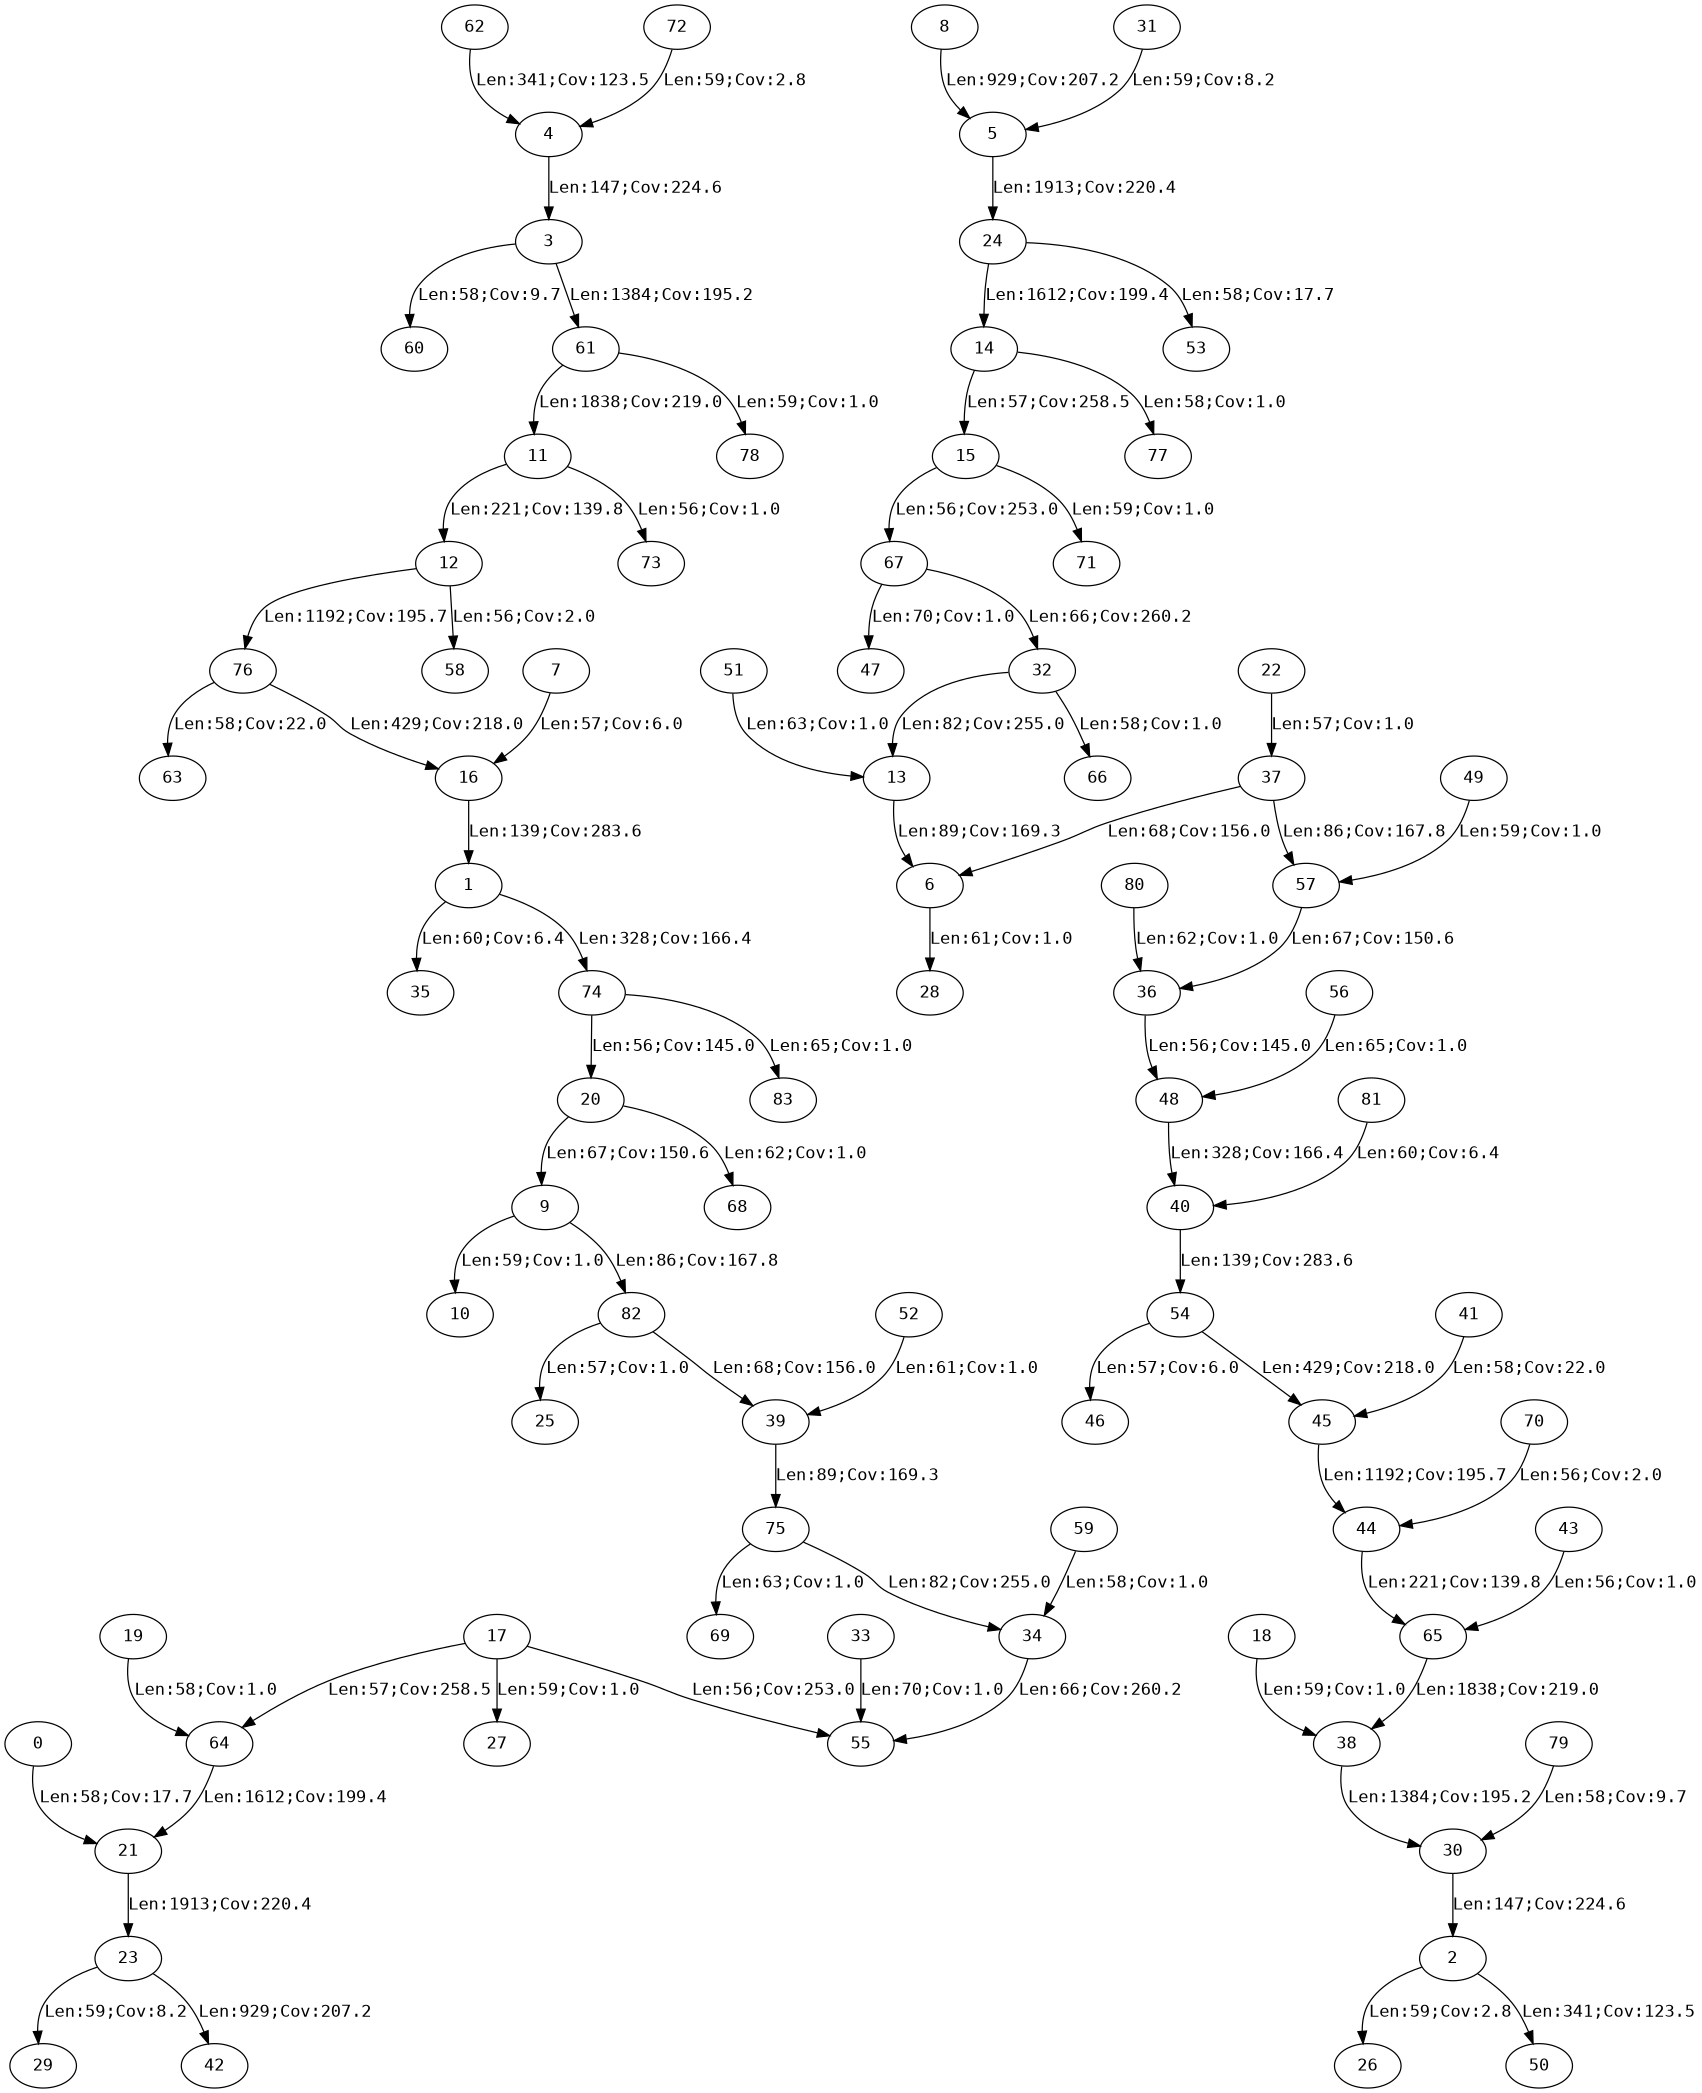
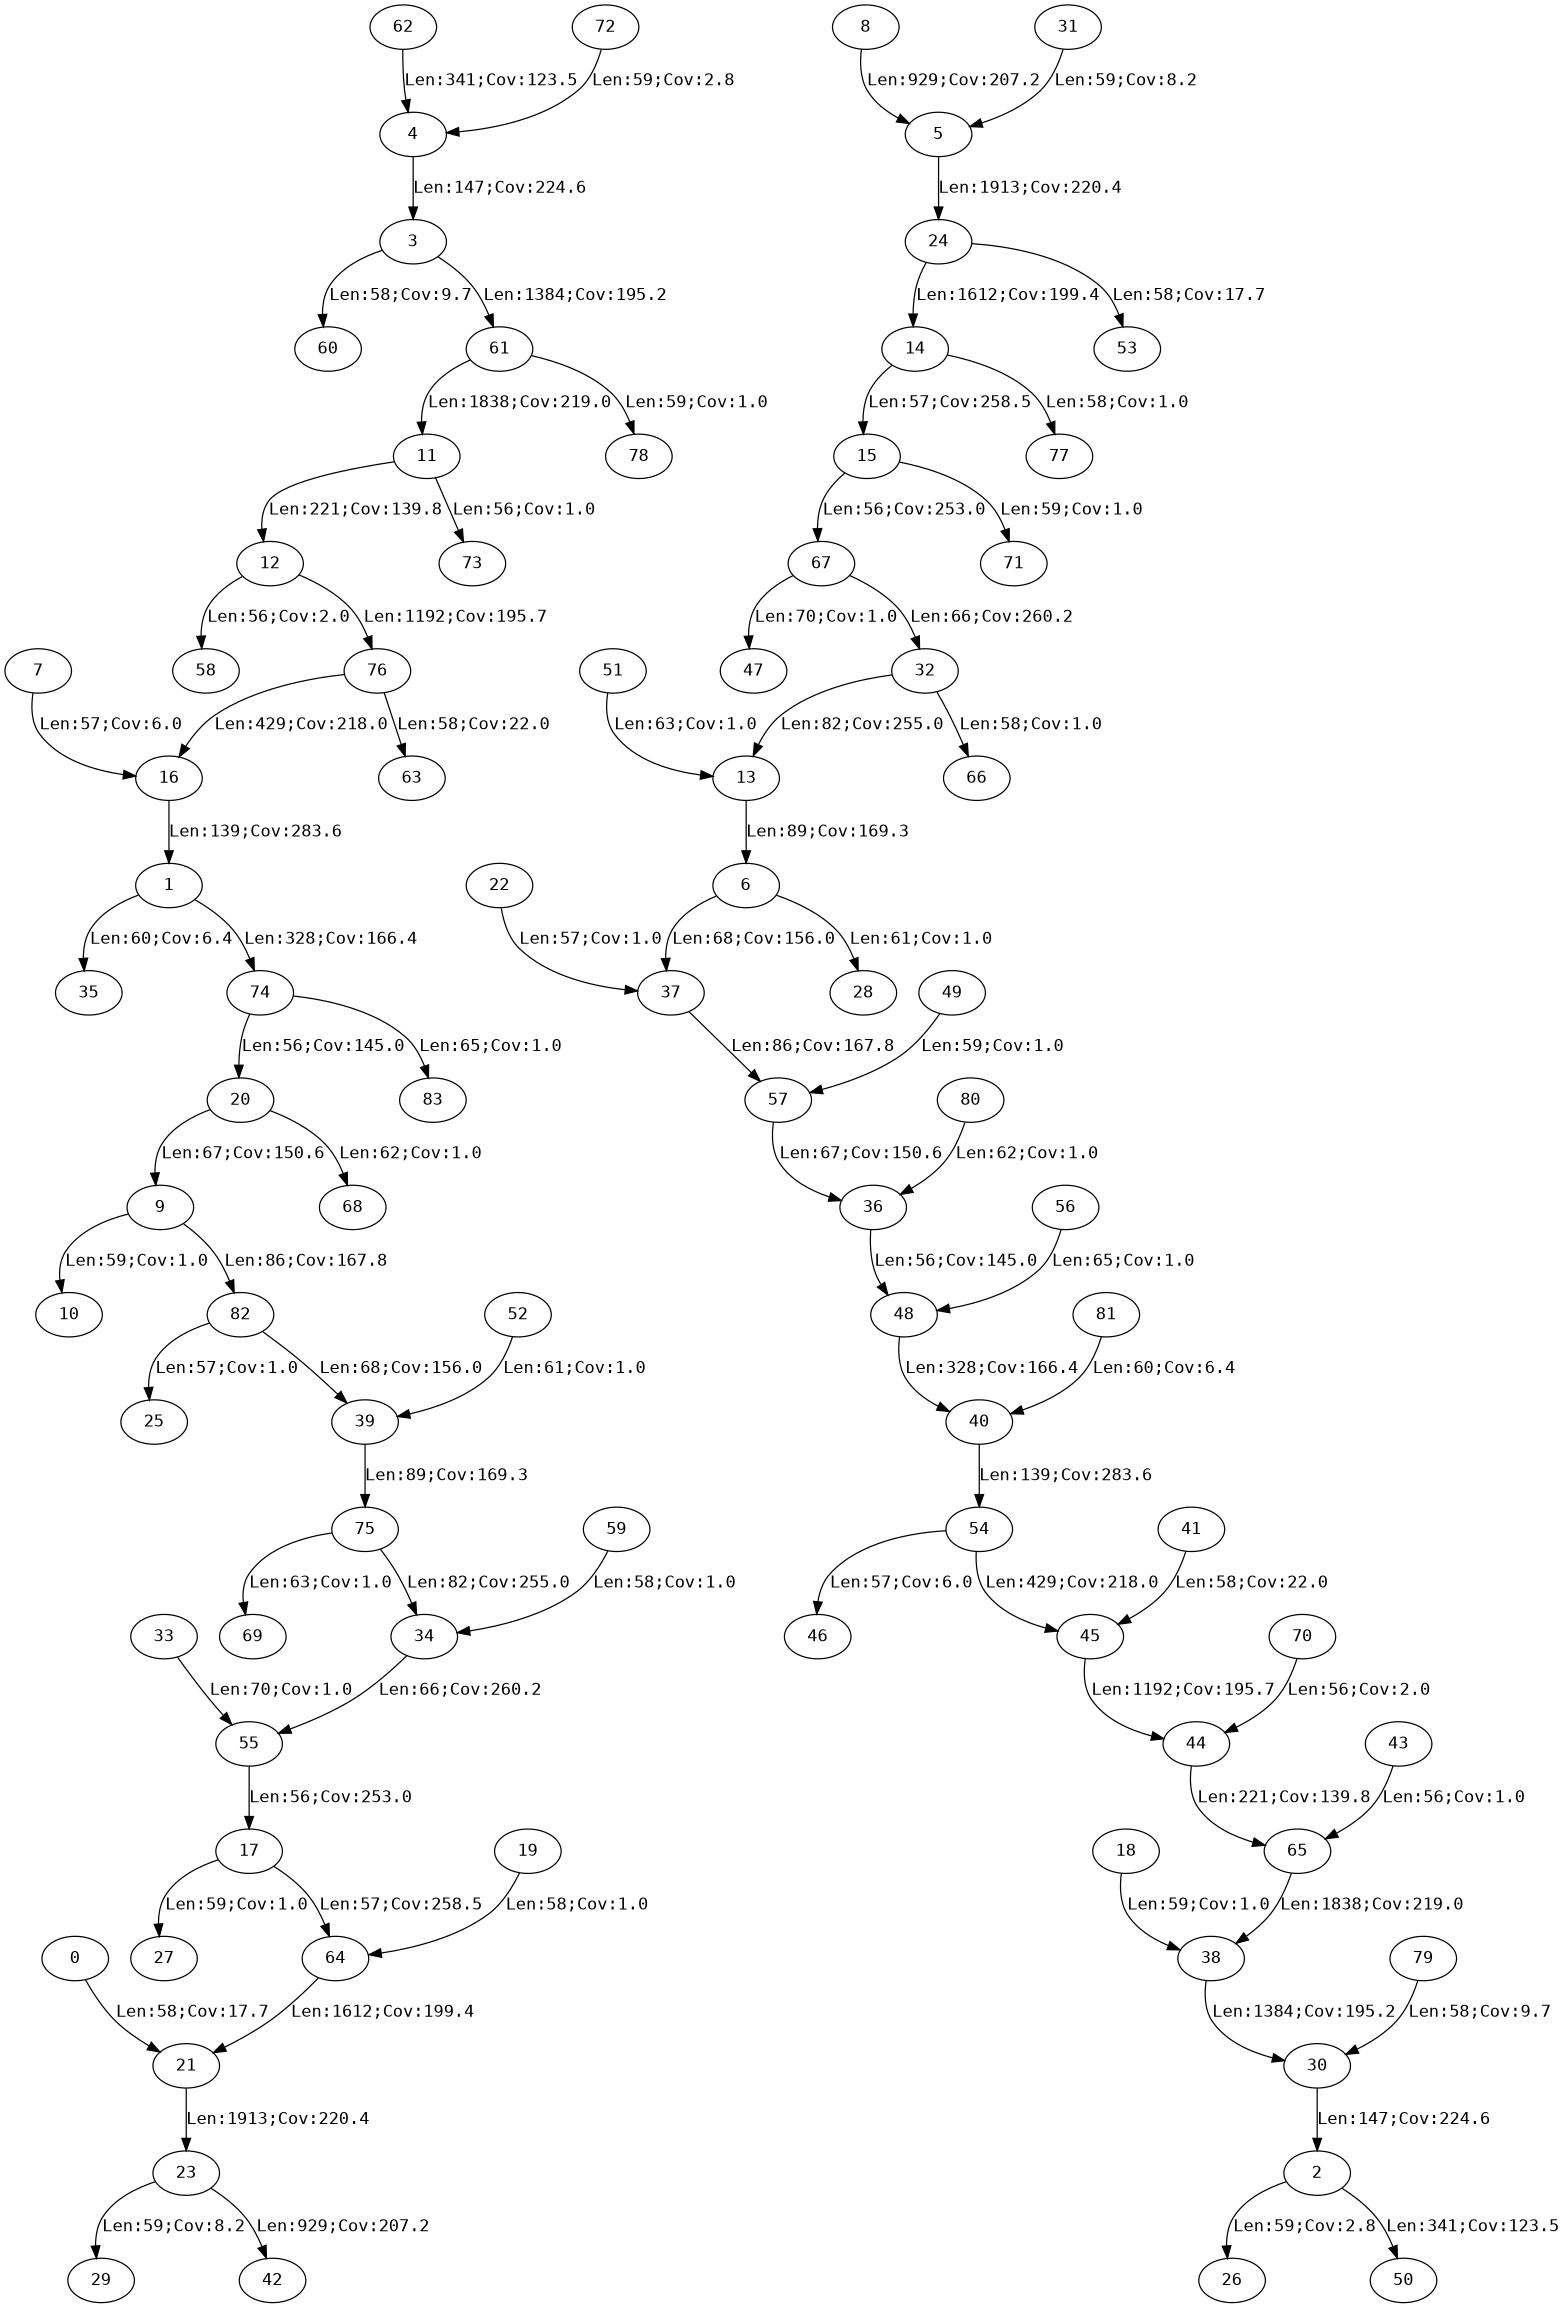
(1104, 824) -> (680, 919)
(671, 1692) -> (249, 1791)
